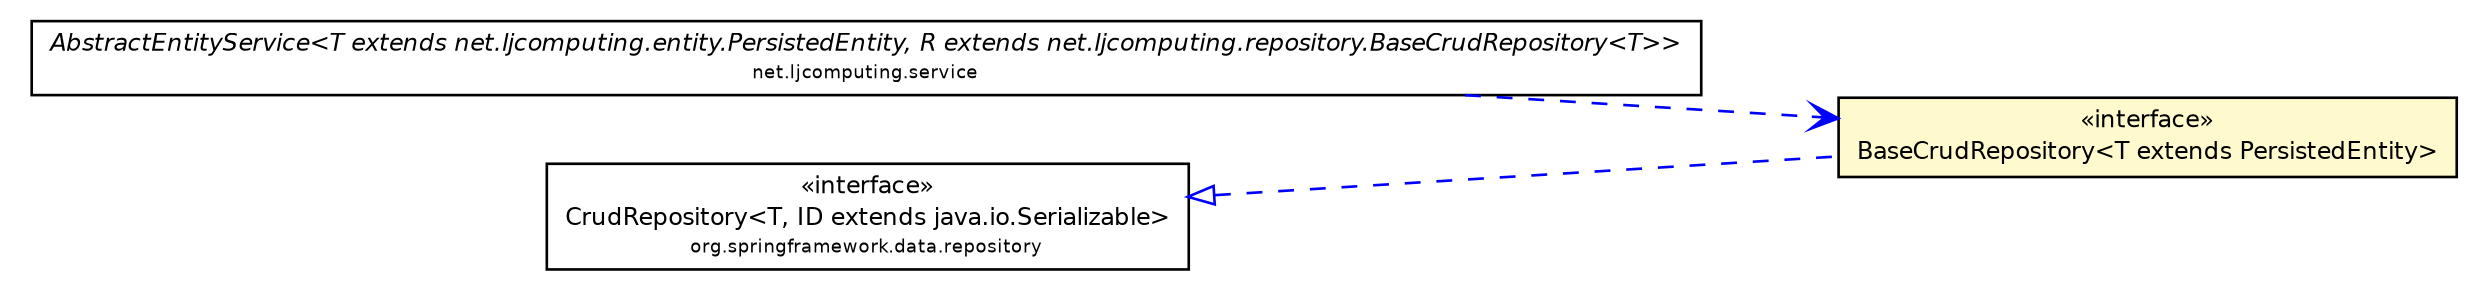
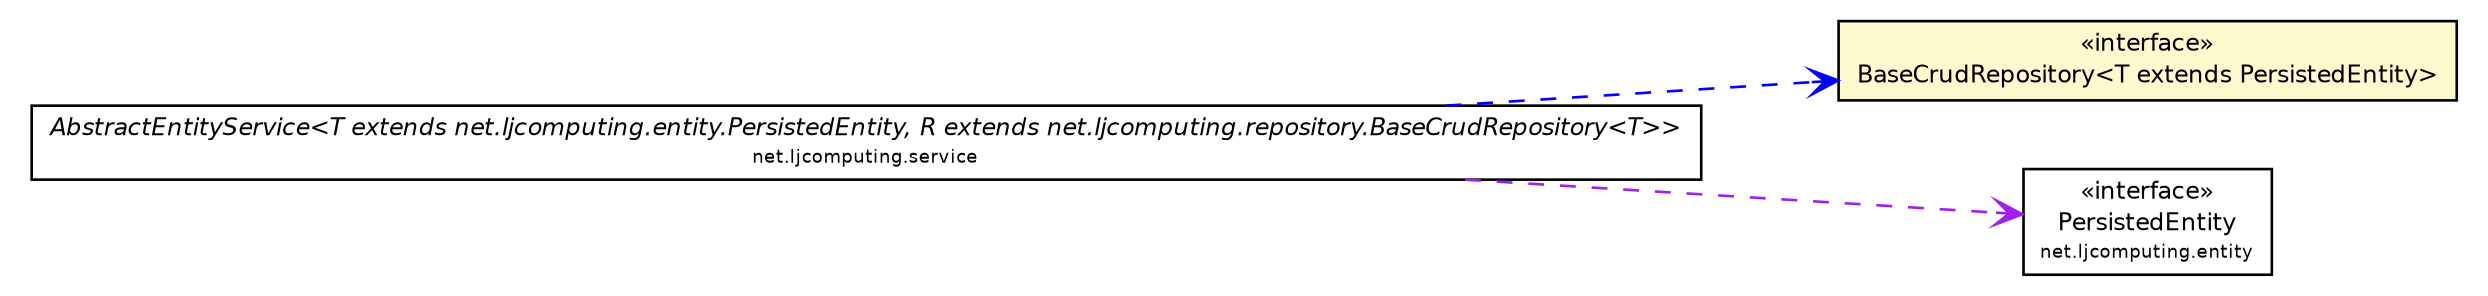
(866, 217) -> none
none -> (2148, 222)
